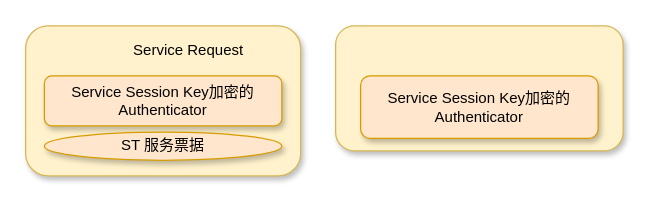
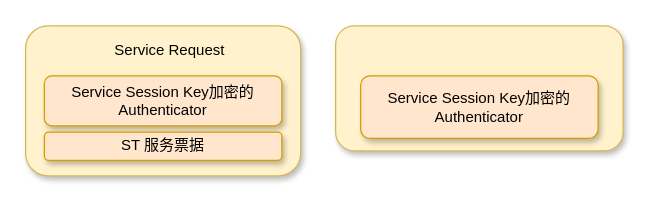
(188, 51) -> (169, 51)
(163, 146) -> (163, 146)
